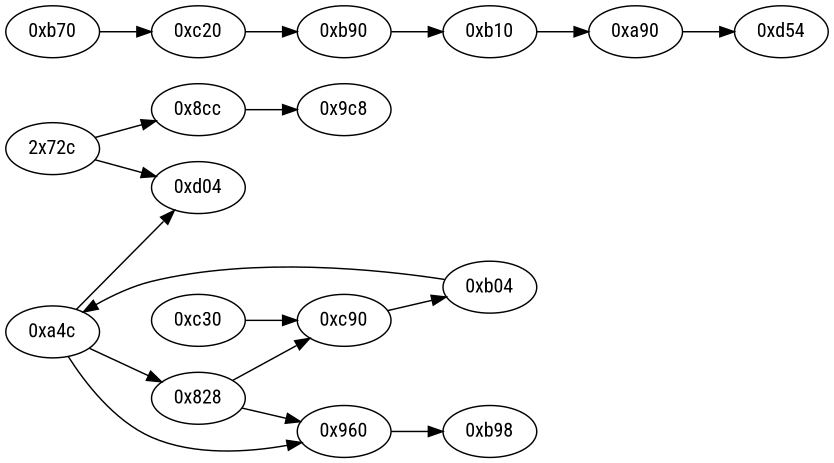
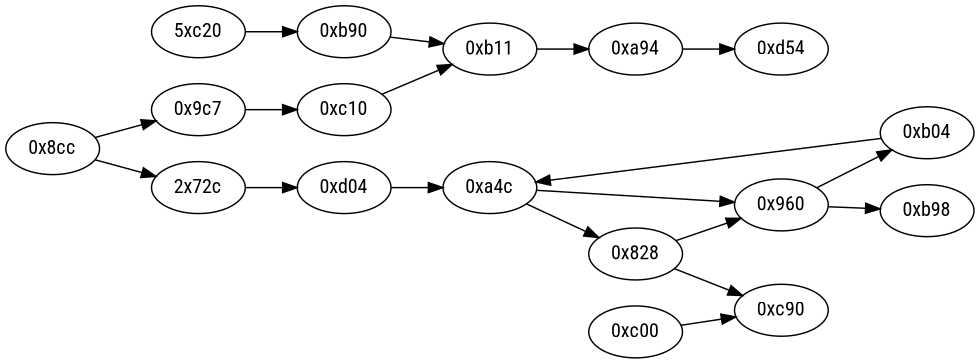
(53, 32) -> none
(198, 32) -> (198, 32)
(490, 32) -> (490, 49)
(636, 32) -> (636, 49)
none -> (344, 110)
(344, 110) -> (198, 110)
(119, 131) -> (119, 166)
(120, 265) -> (410, 188)
(410, 305) -> (848, 172)
(198, 320) -> (636, 332)
